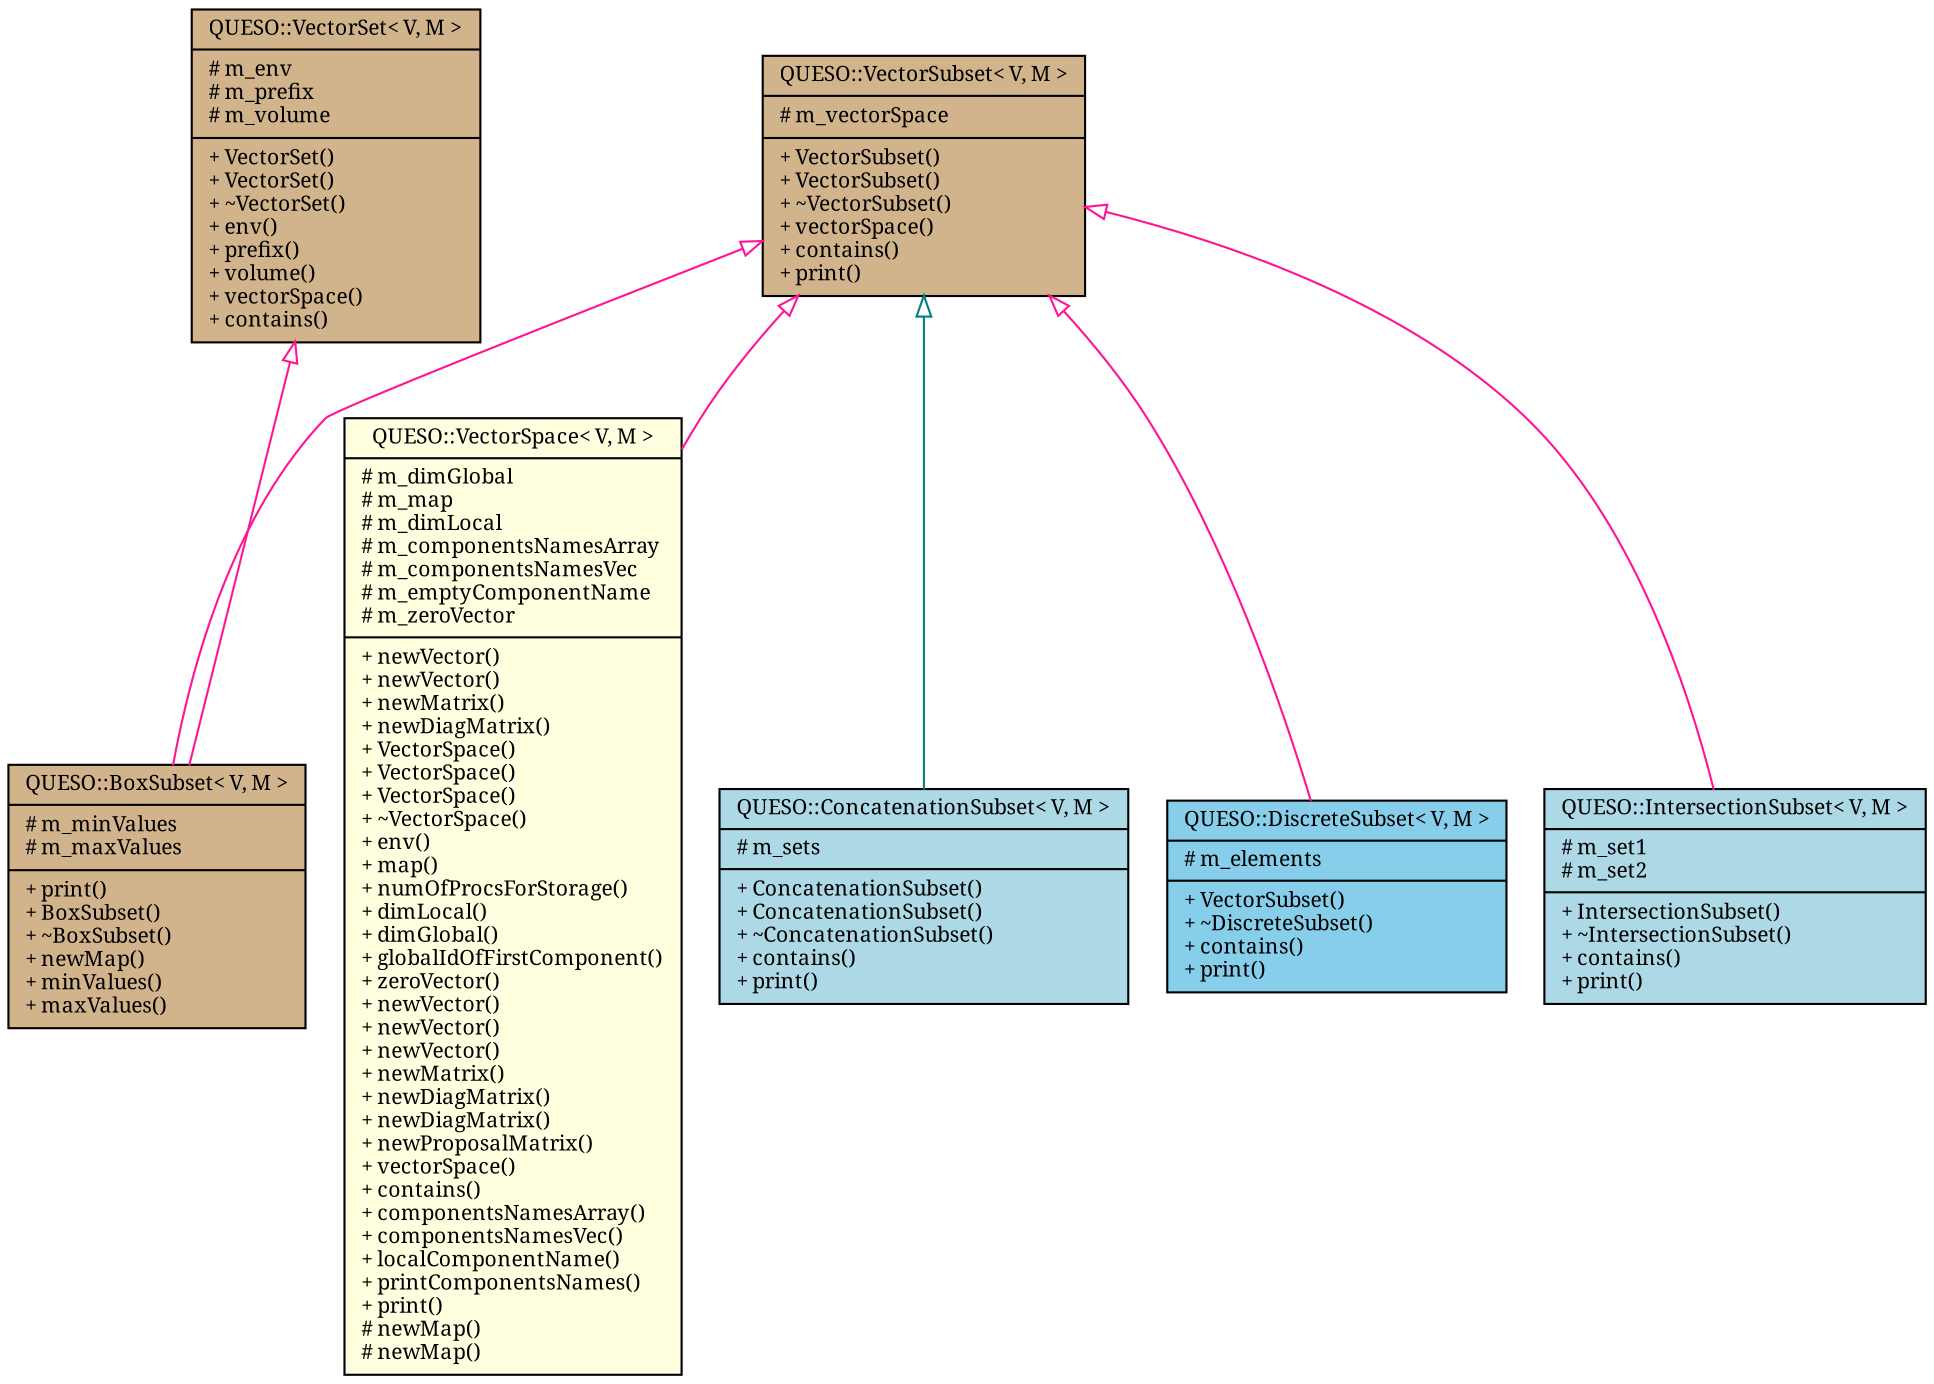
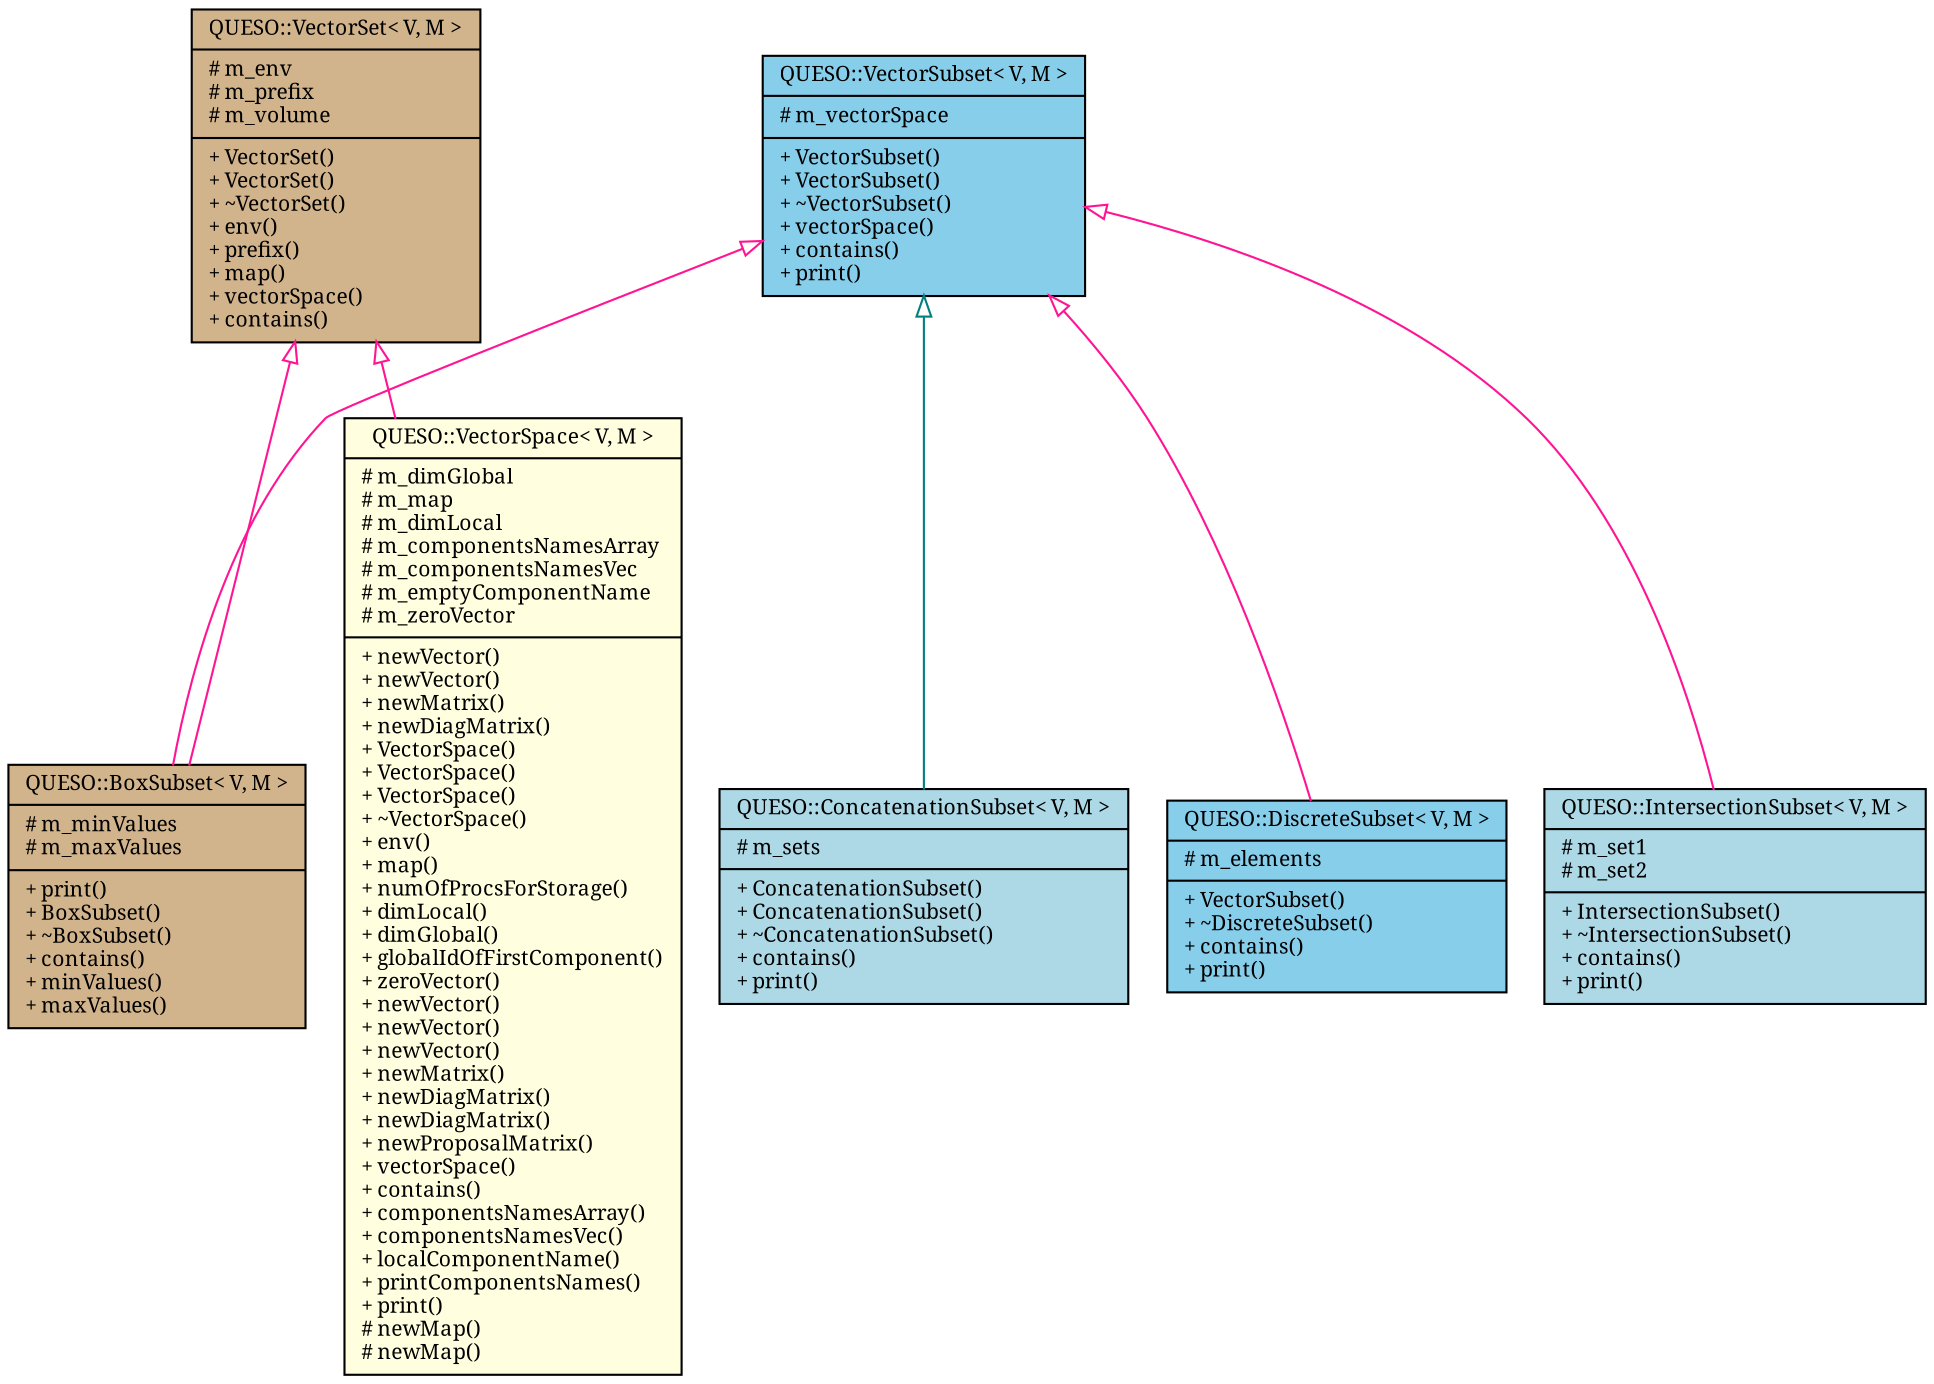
(924, 176) -> (924, 176)
(263, 274) -> (248, 274)
(729, 377) -> (392, 403)
(86, 960) -> (86, 960)
